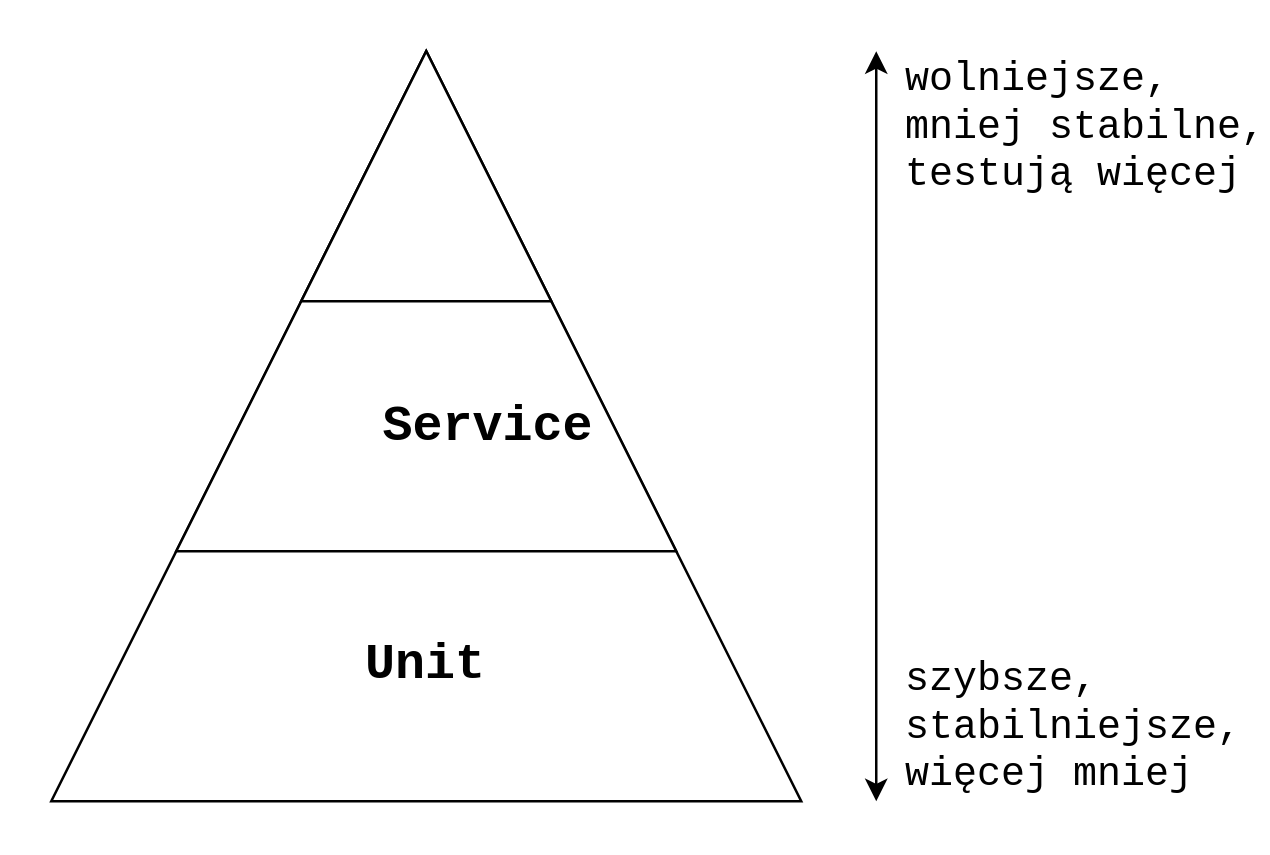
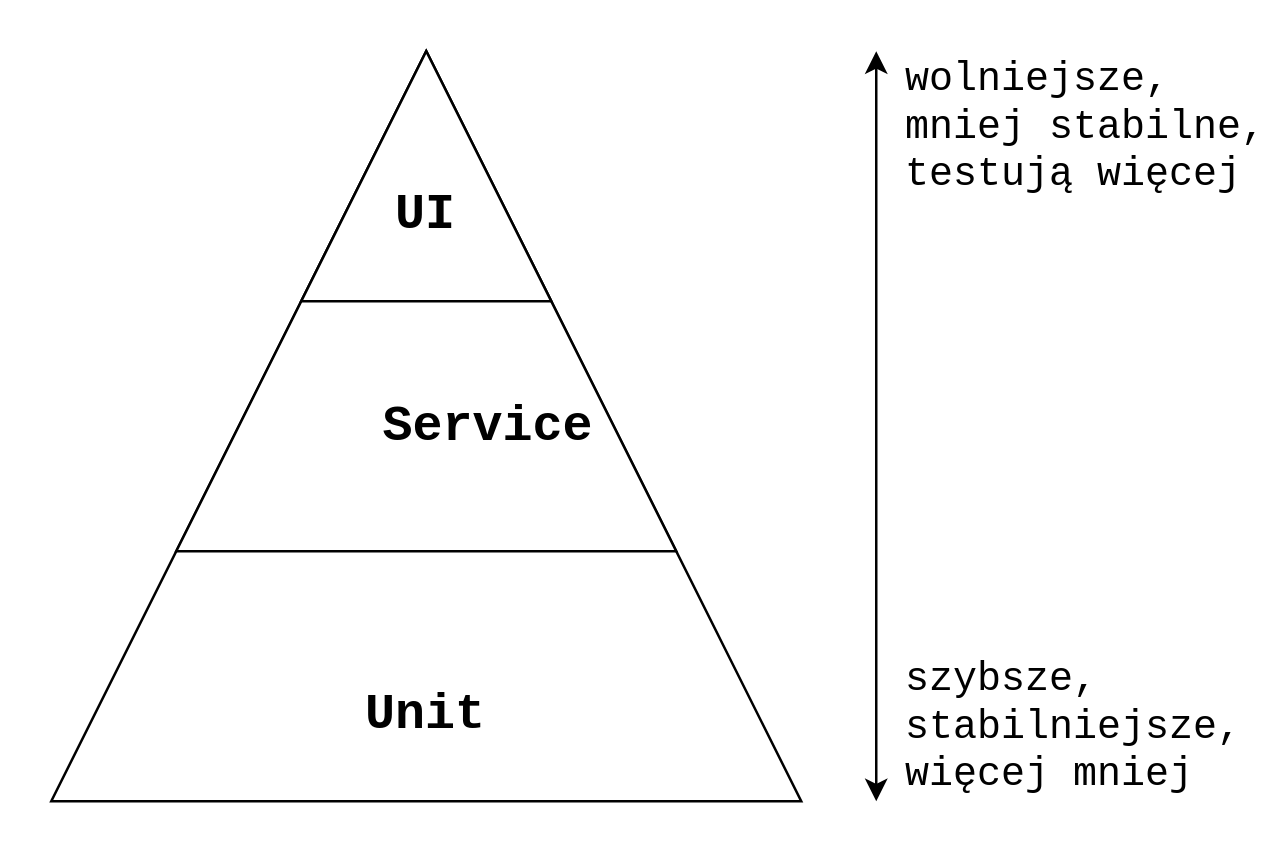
none -> (426, 214)
(426, 664) -> (426, 714)
